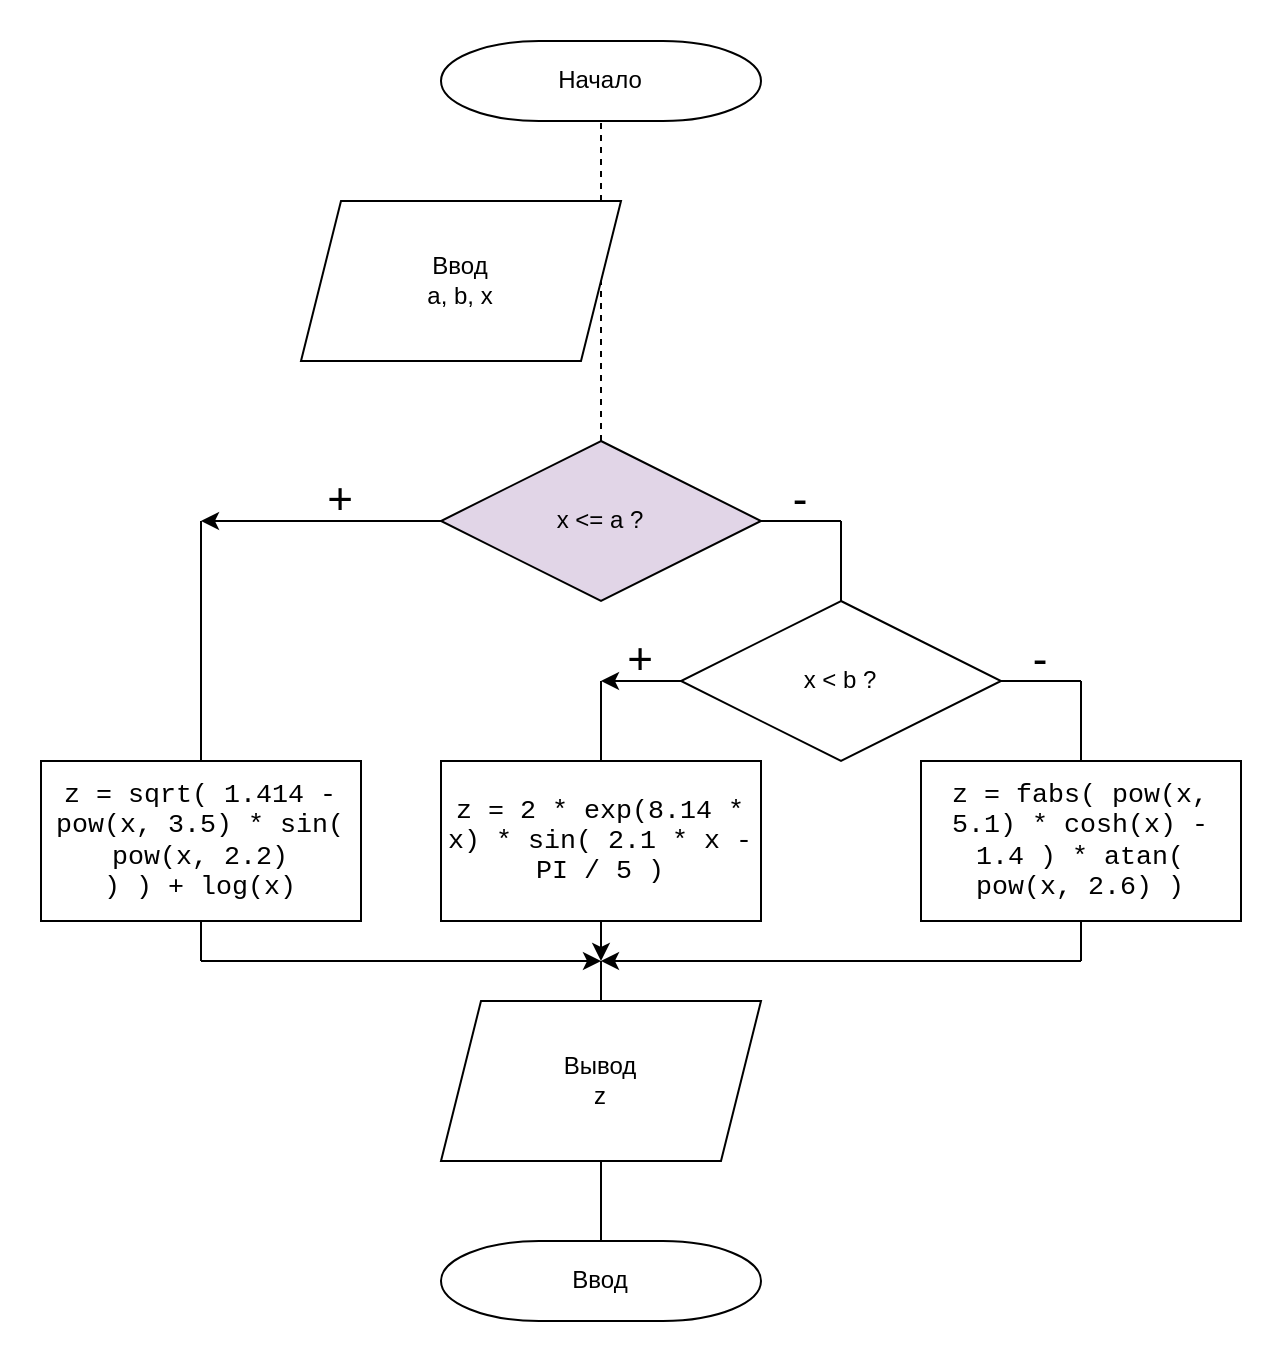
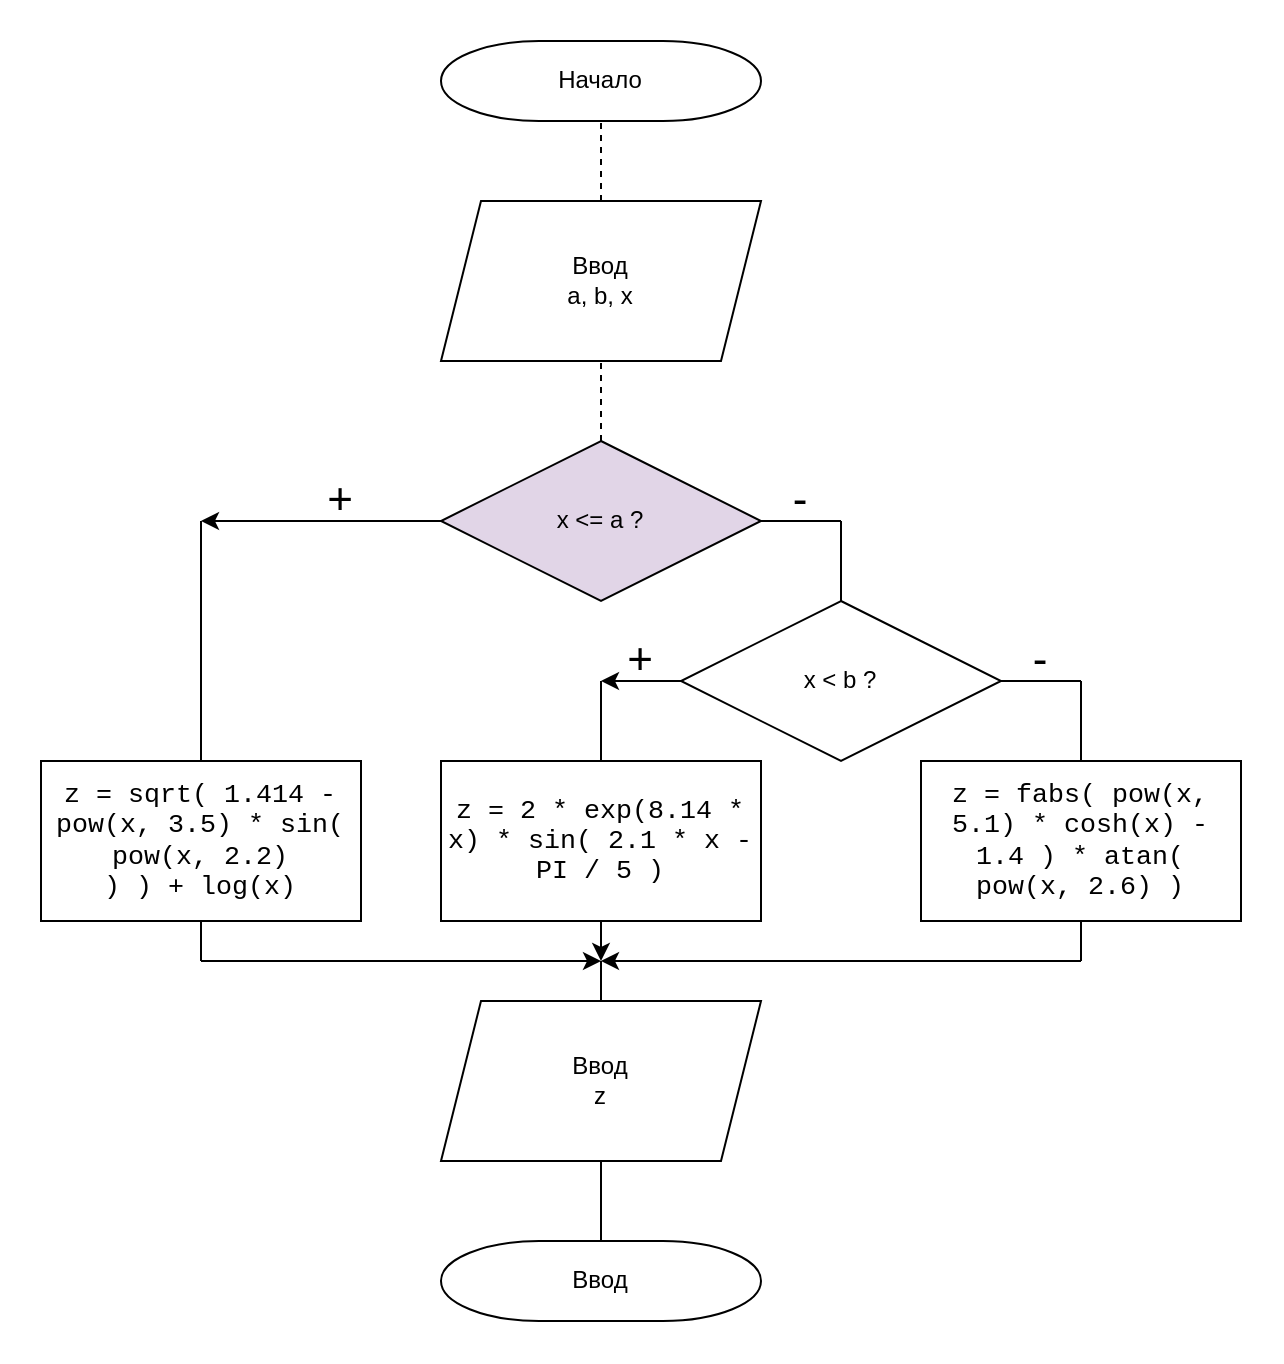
(461, 281) -> (601, 281)
(601, 1081) -> (601, 1081)
